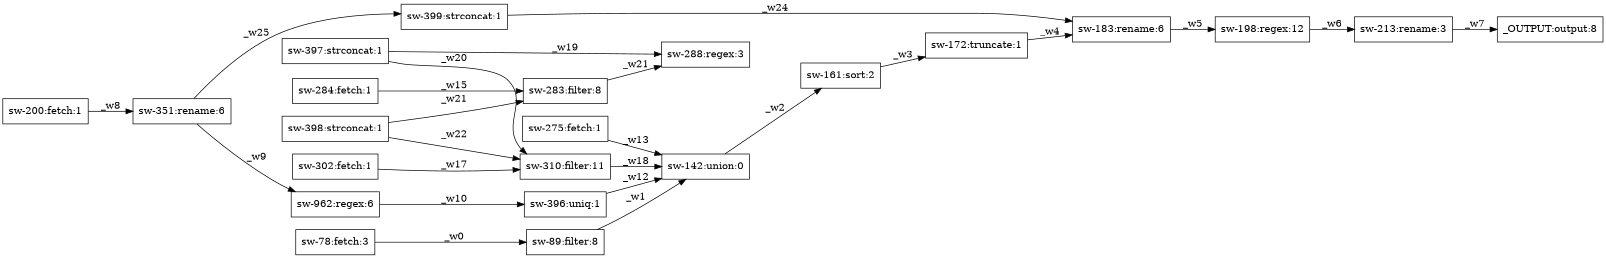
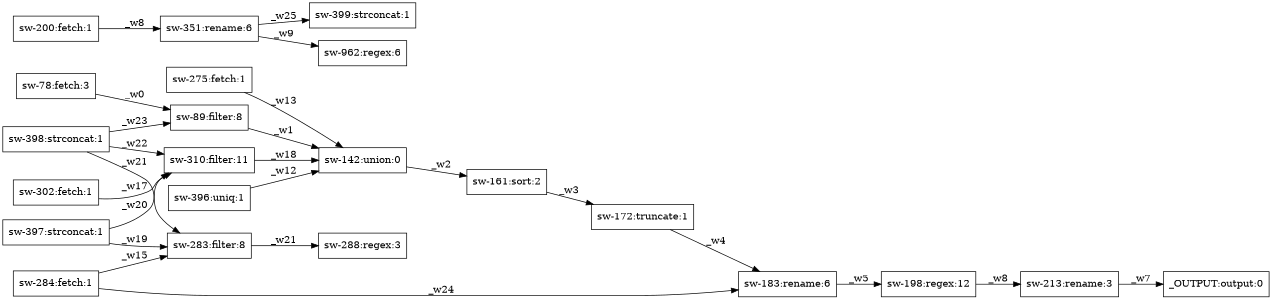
(787, 13) -> (415, 295)
(1332, 24) -> (998, 279)
(1550, 29) -> (1216, 284)
(521, 53) -> (135, 246)
none -> (136, 128)
(448, 204) -> none
